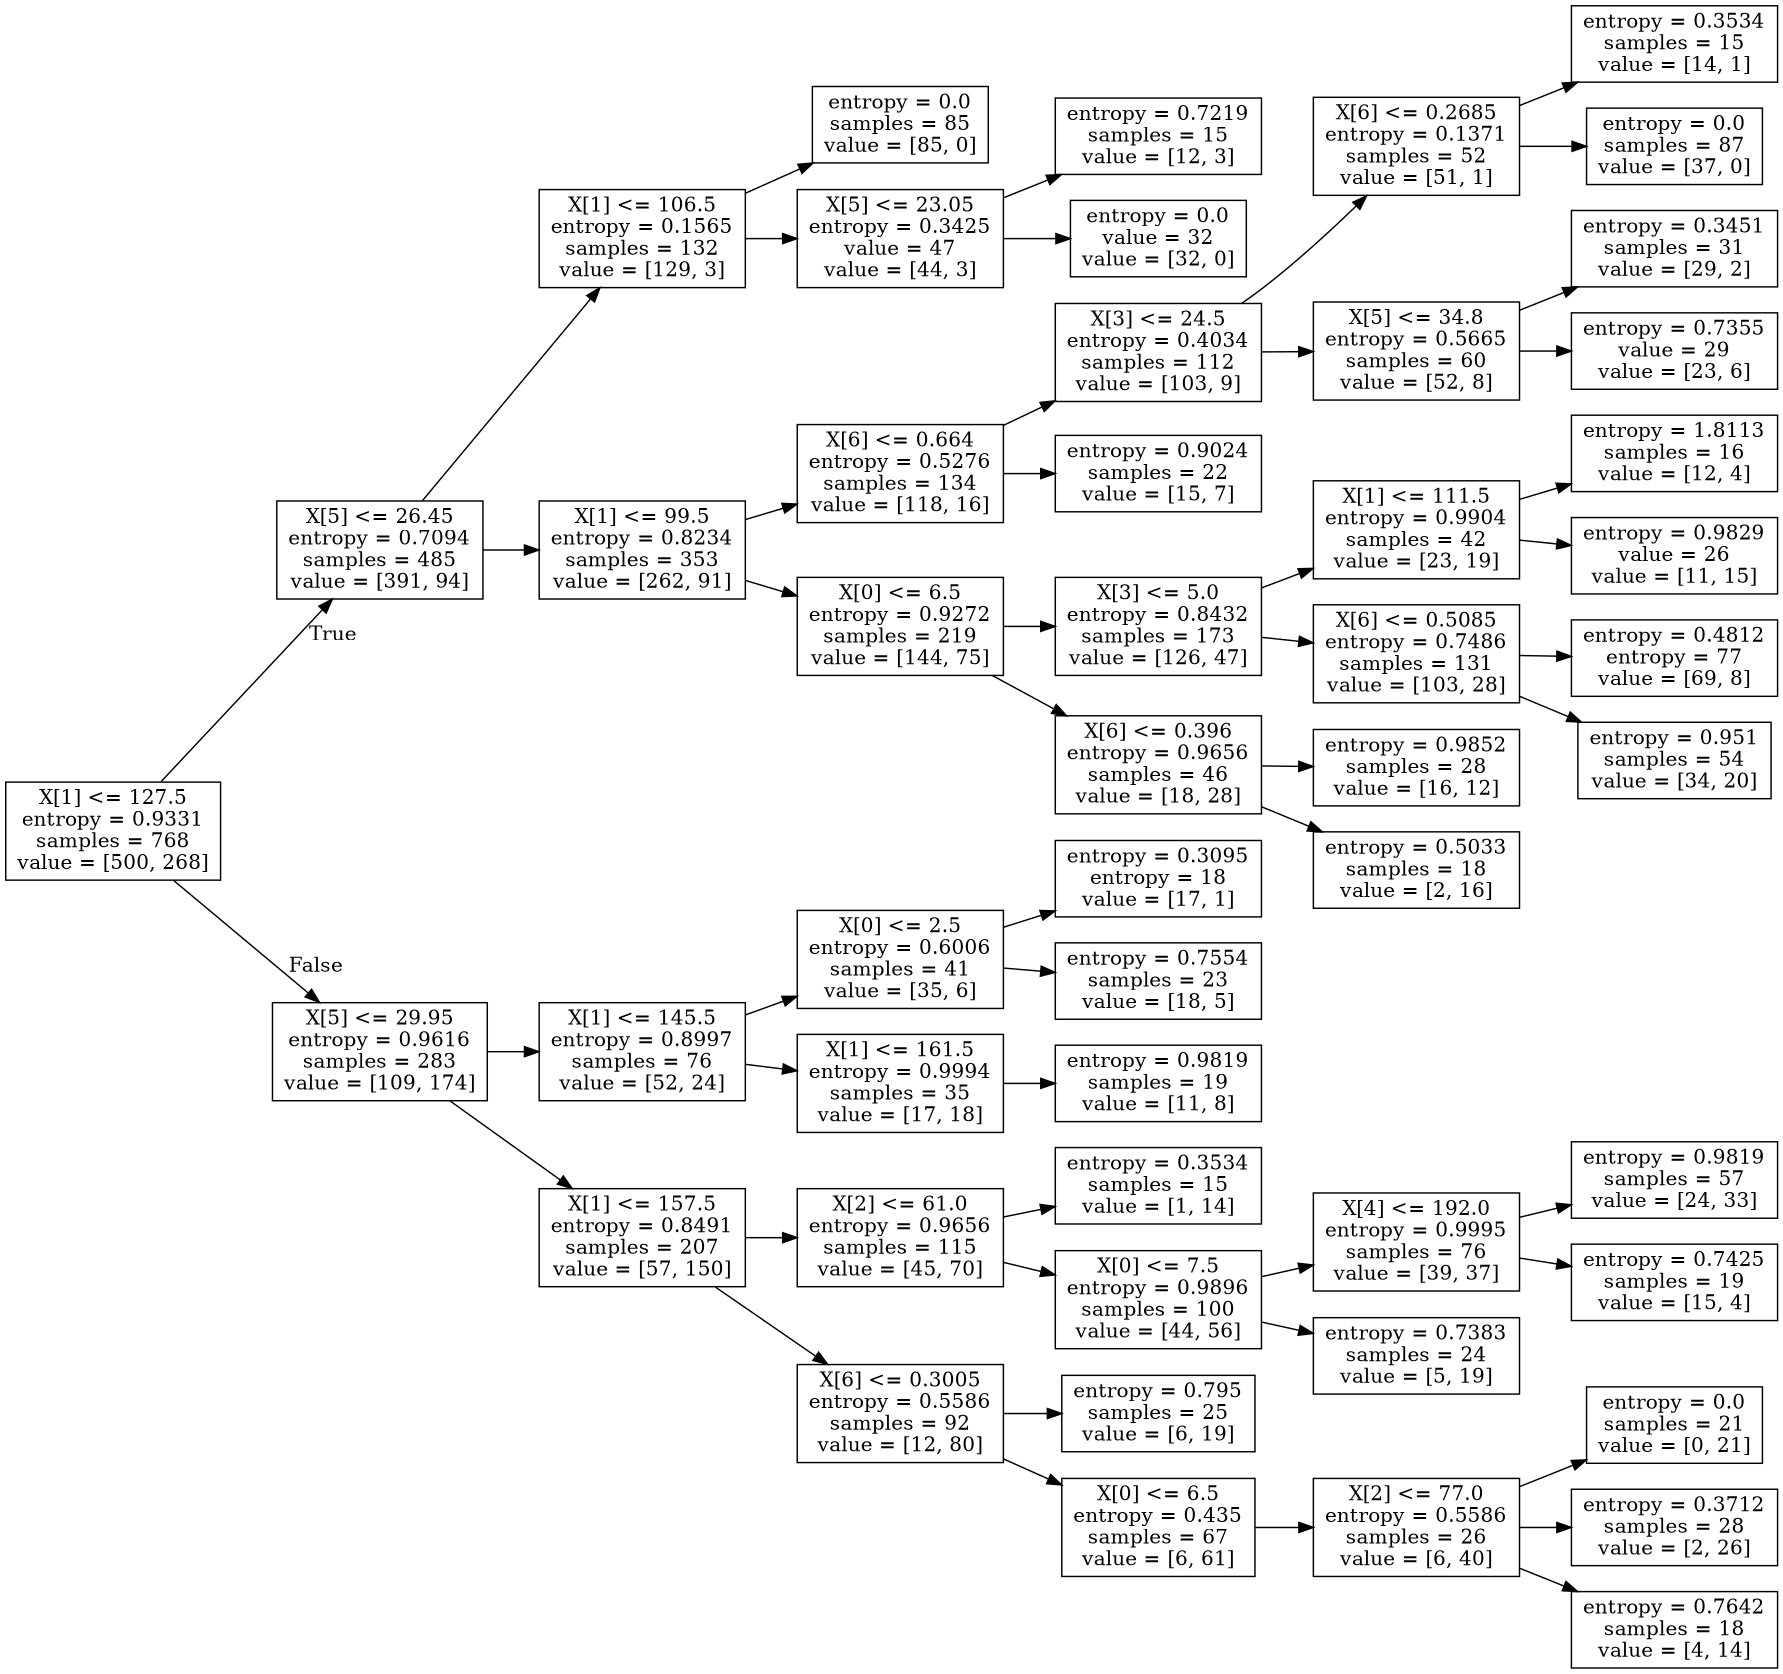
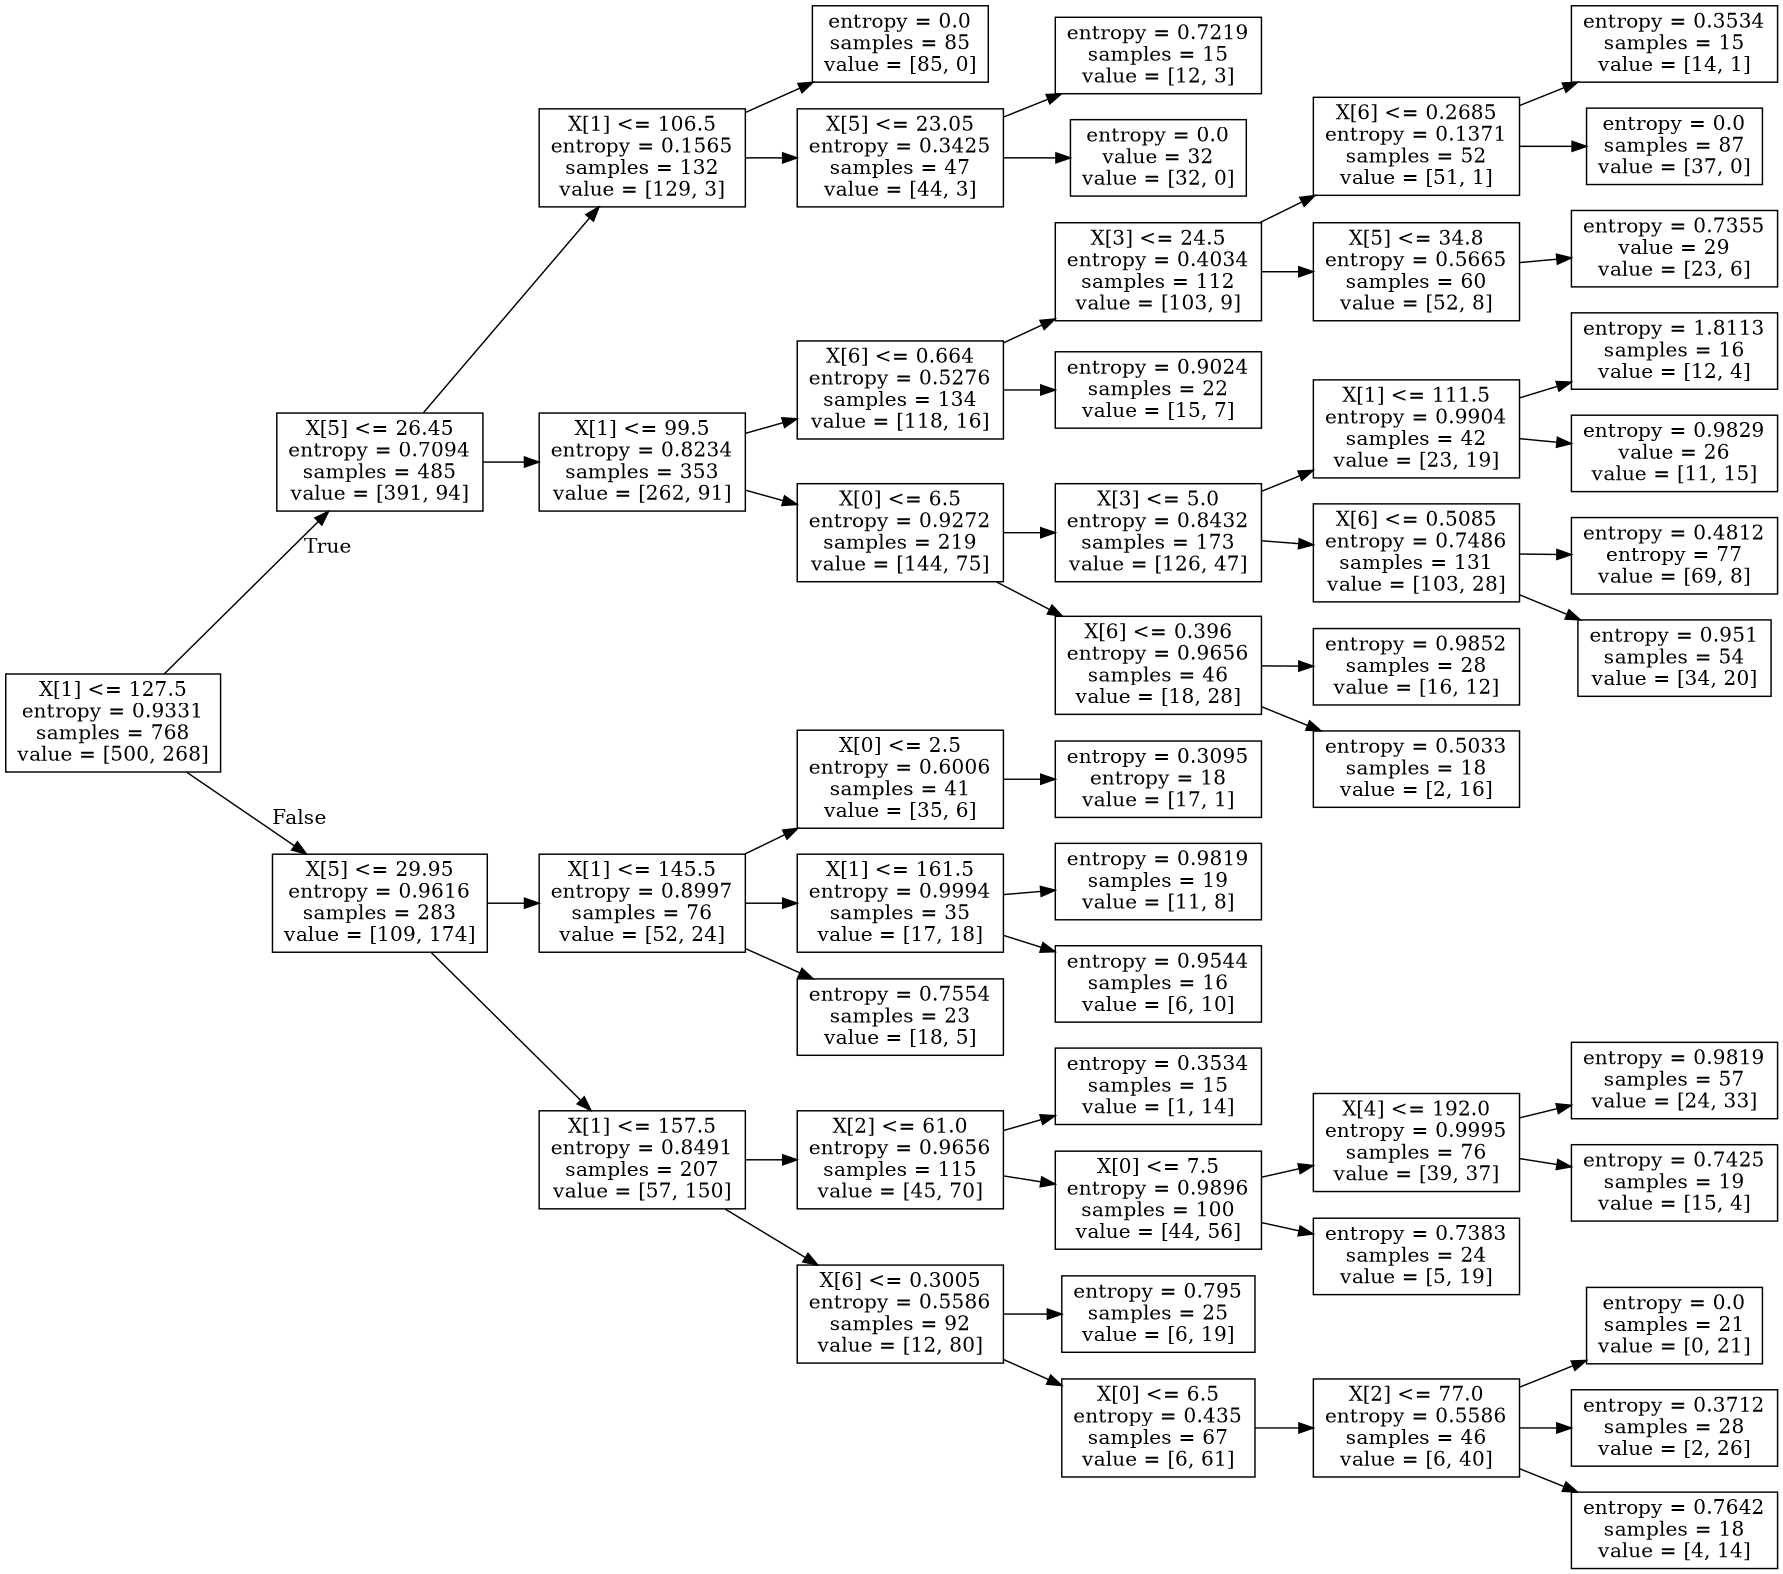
(900, 239) -> (900, 158)
(1674, 249) -> none
(1022, 970) -> (773, 961)
none -> (1158, 984)
(1416, 1527) -> (1416, 1428)
